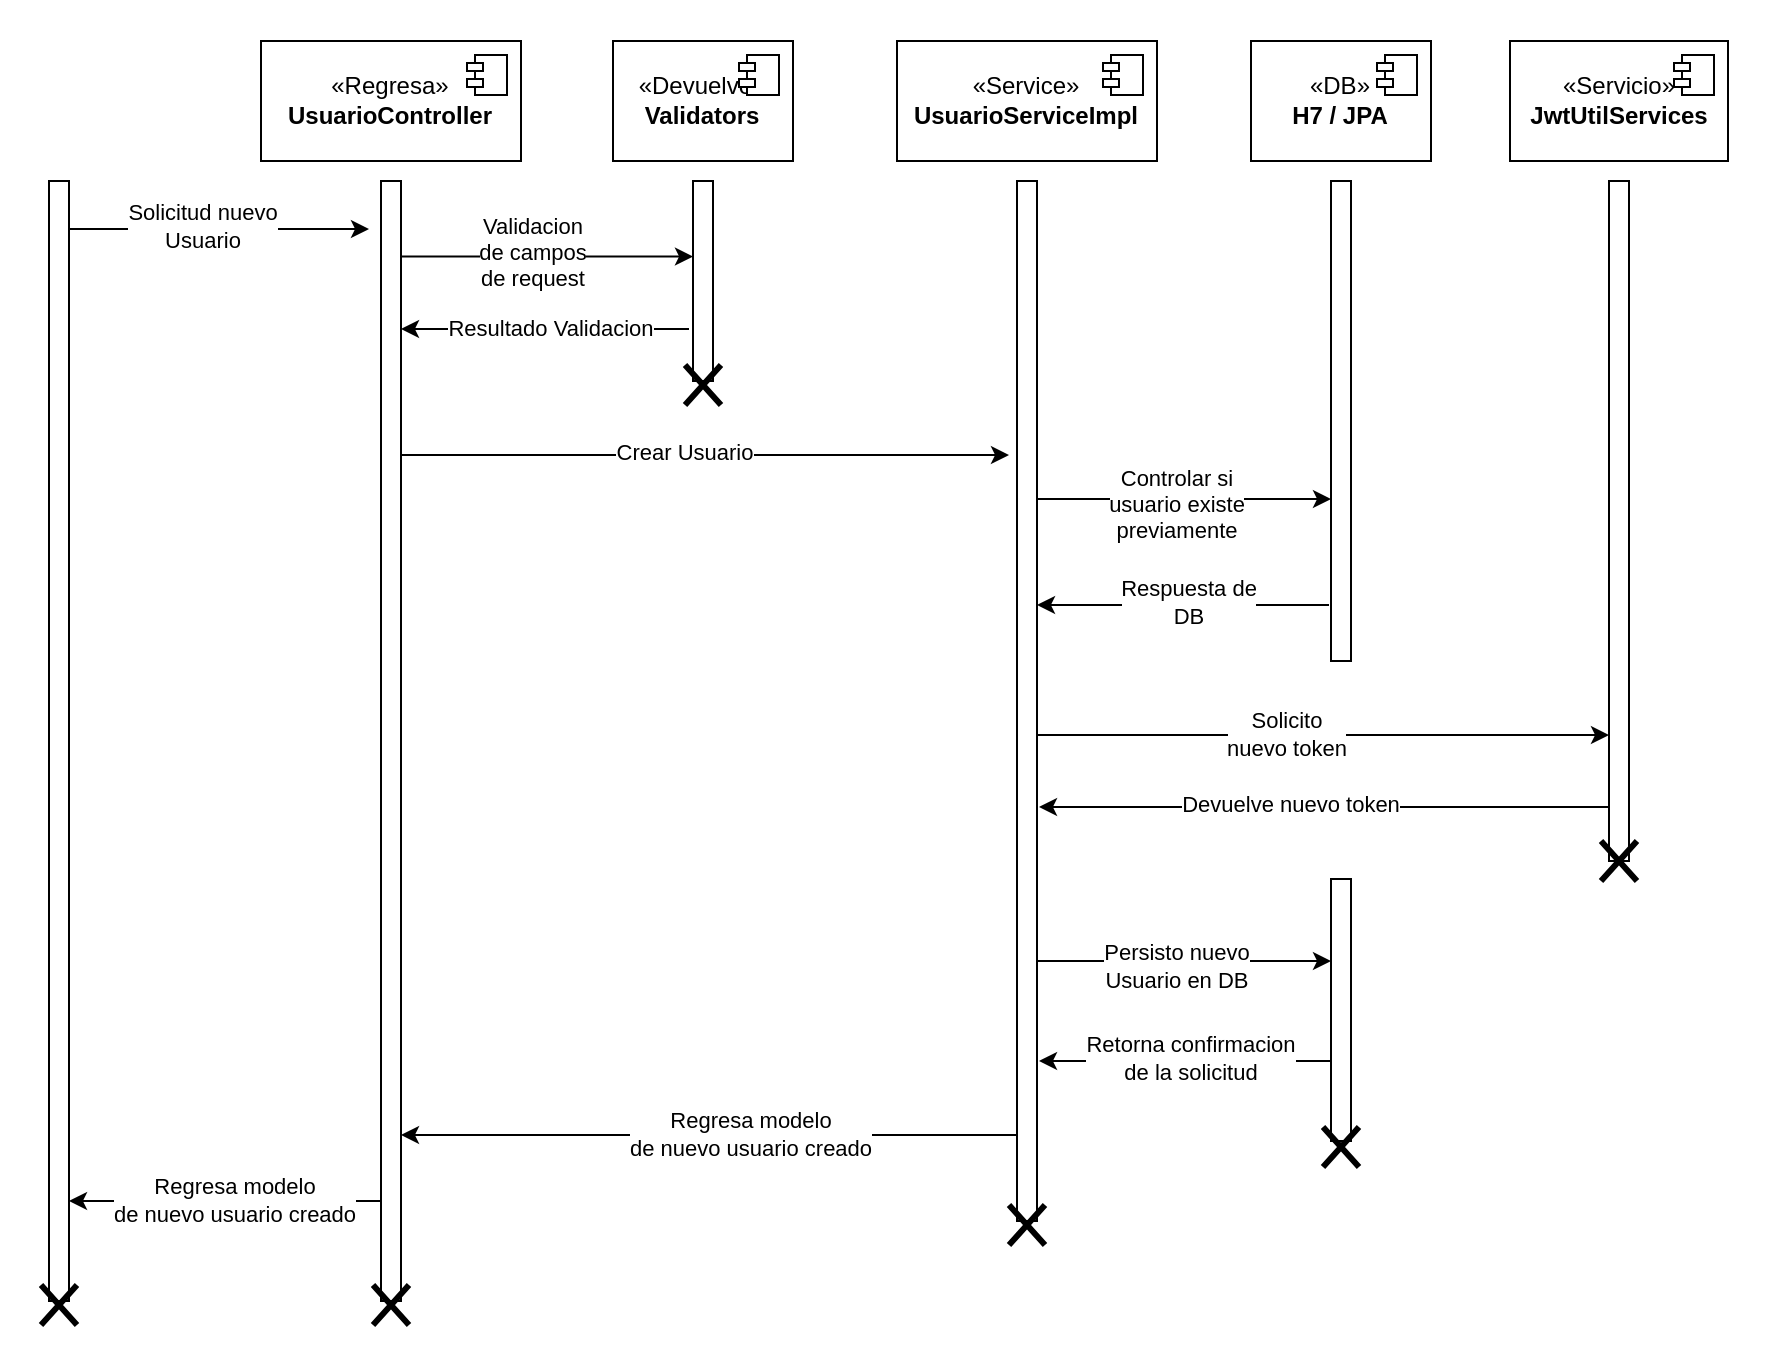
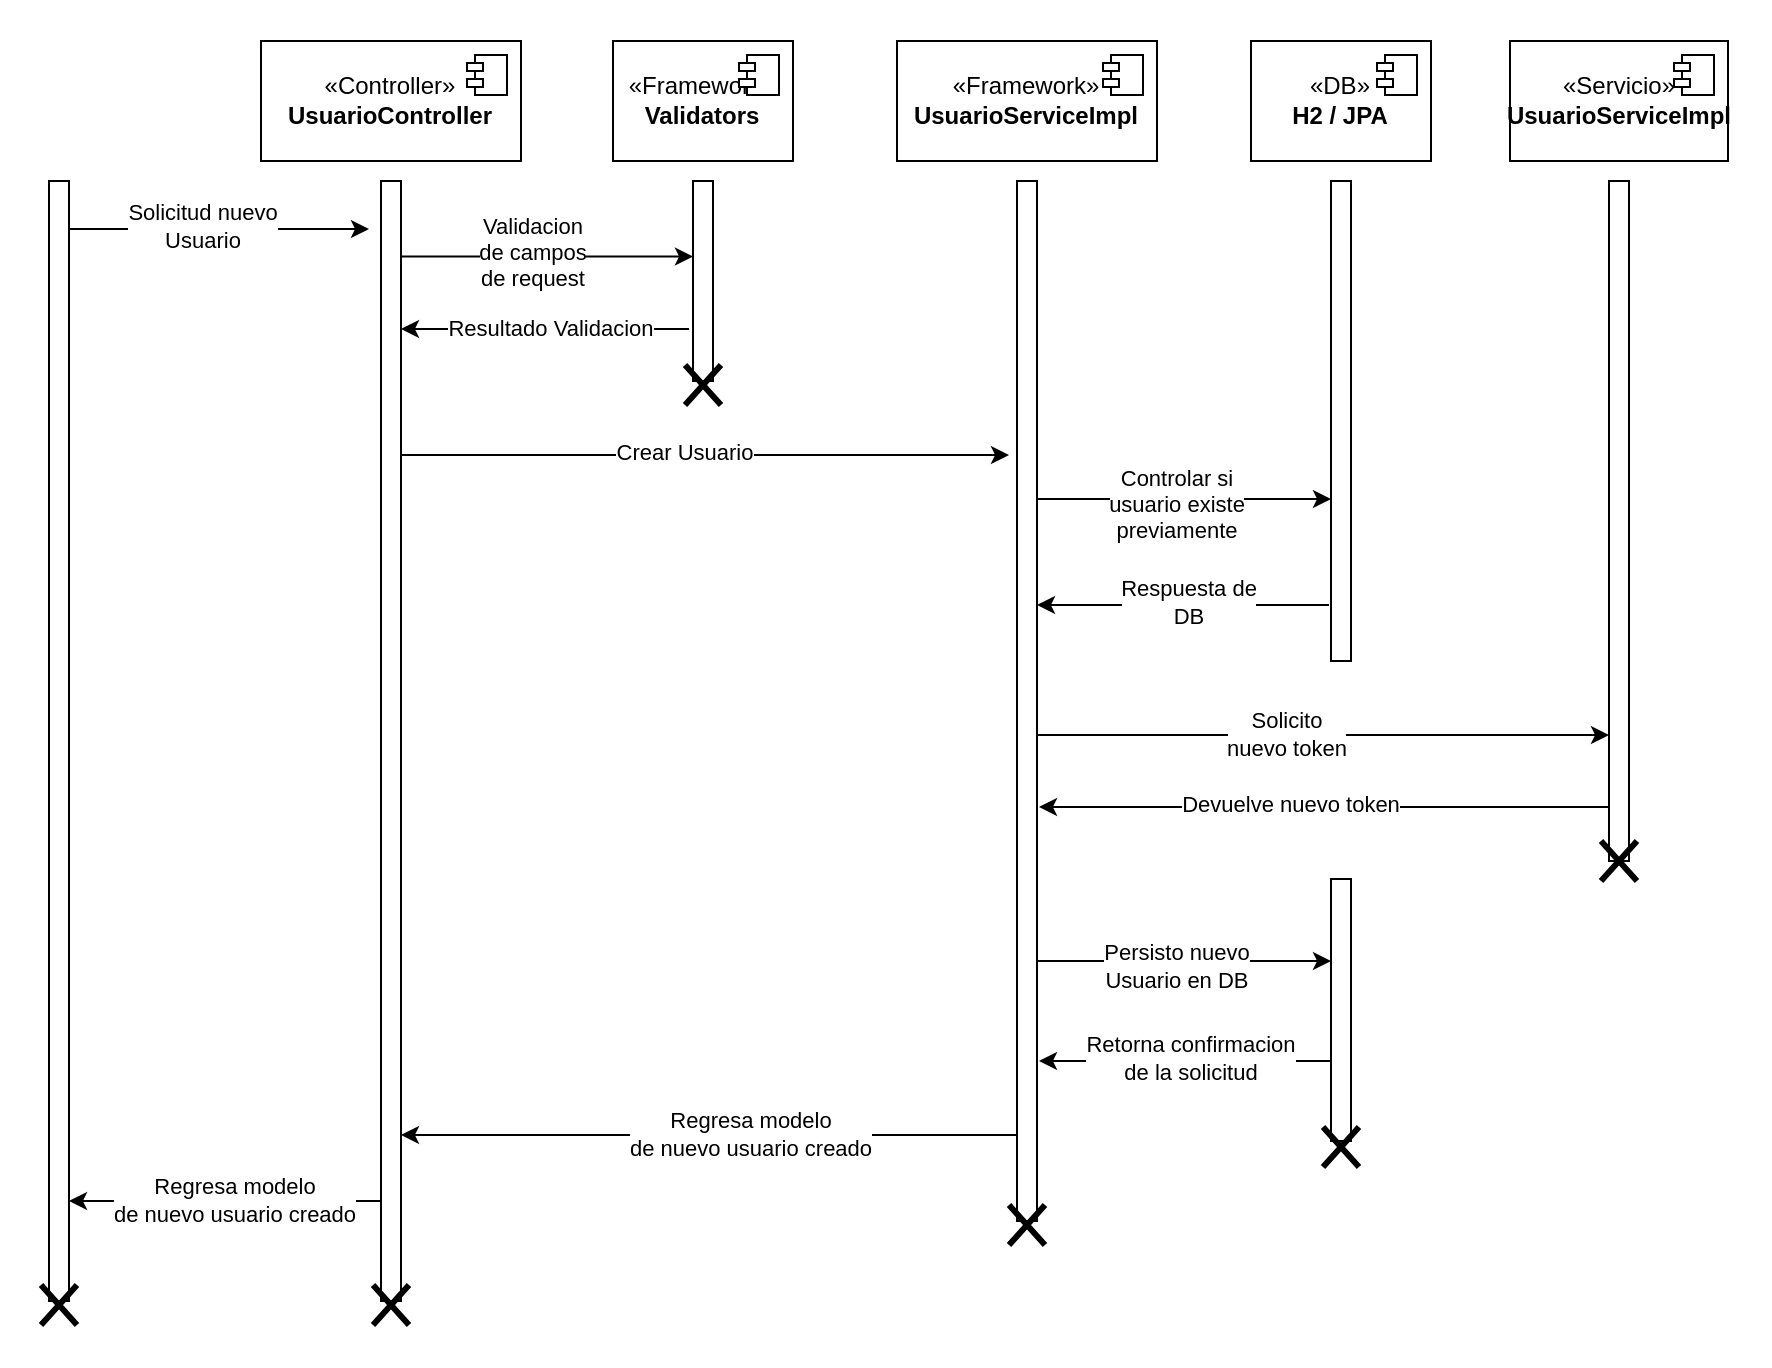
(391, 101) -> (391, 101)
(703, 101) -> (703, 101)
(1027, 101) -> (1027, 101)
(1341, 101) -> (1341, 101)
(1620, 101) -> (1620, 101)
